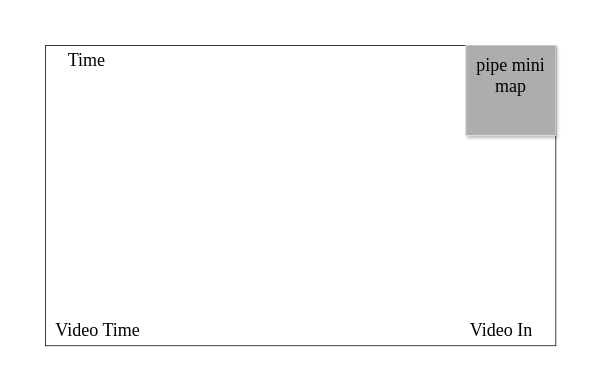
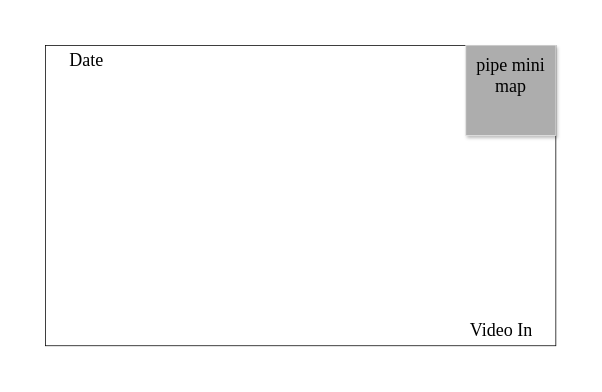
(87, 60) -> (87, 60)
(98, 330) -> none
